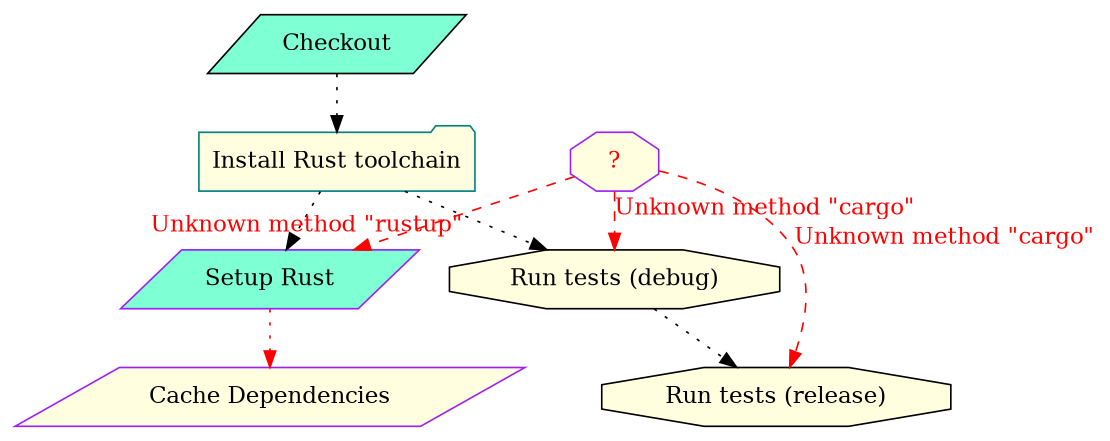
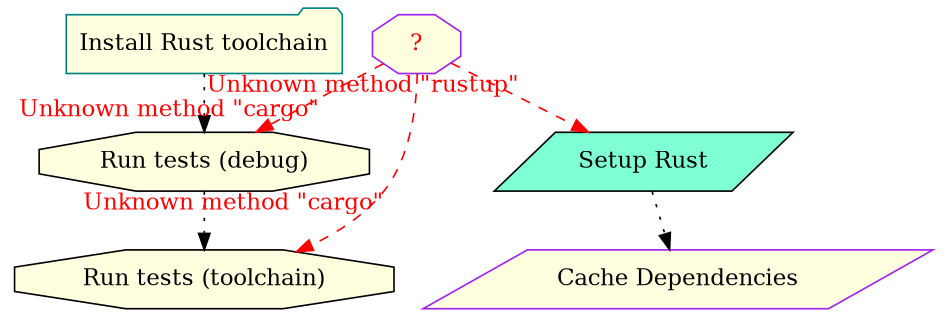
(337, 44) -> none
(308, 213) -> none
(270, 279) -> (644, 162)
(270, 330) -> (658, 213)
(776, 397) -> (204, 279)
